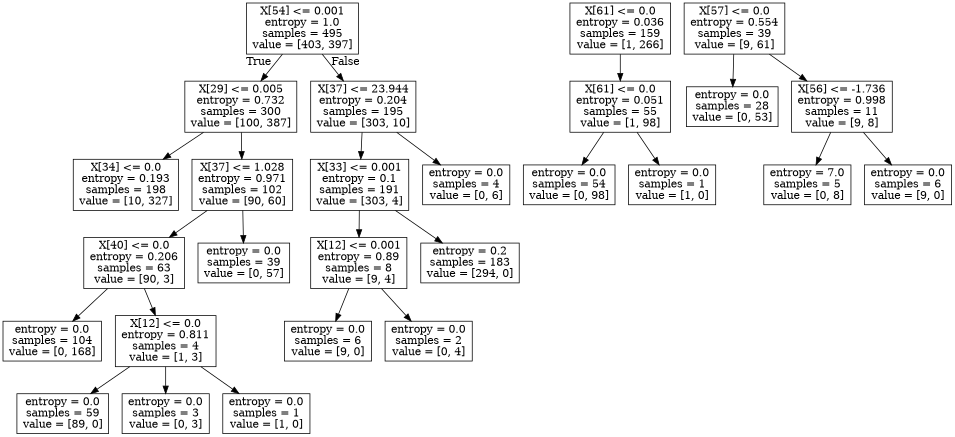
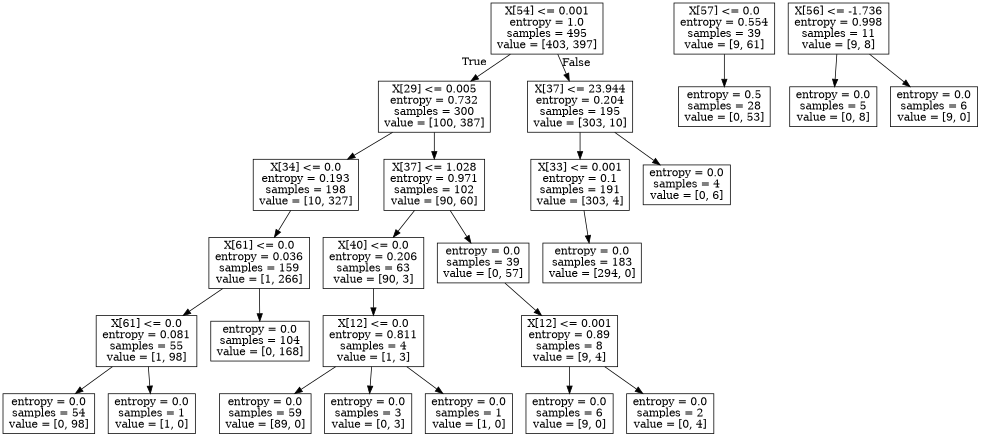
(785, 65) -> none
(620, 107) -> (147, 341)
(732, 107) -> (724, 107)
(807, 185) -> (833, 107)
(359, 220) -> (520, 297)
none -> (285, 221)
(470, 263) -> (592, 263)
(93, 302) -> (260, 301)
